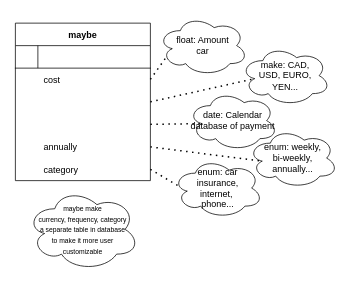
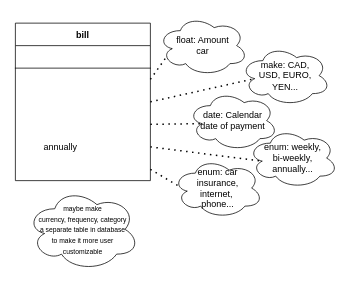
(83, 35) -> (83, 35)
(94, 79) -> none
(233, 120) -> (233, 120)
(94, 169) -> none
